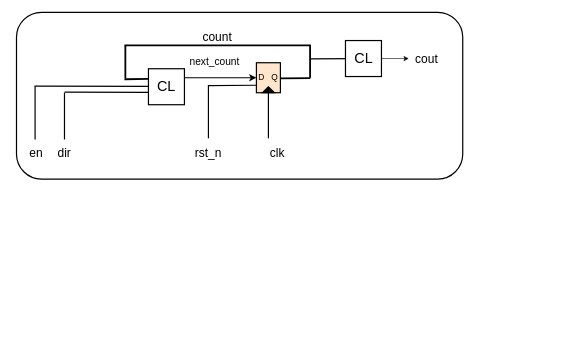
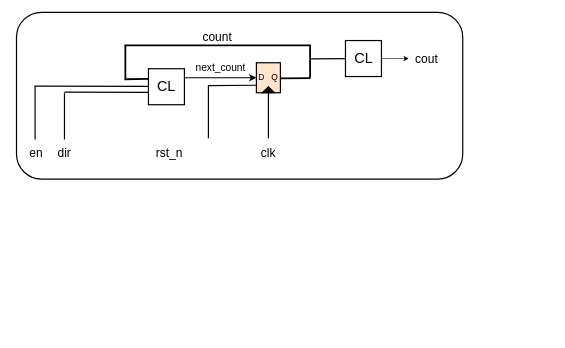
(215, 62) -> (221, 68)
(209, 153) -> (170, 153)
(278, 153) -> (269, 153)
